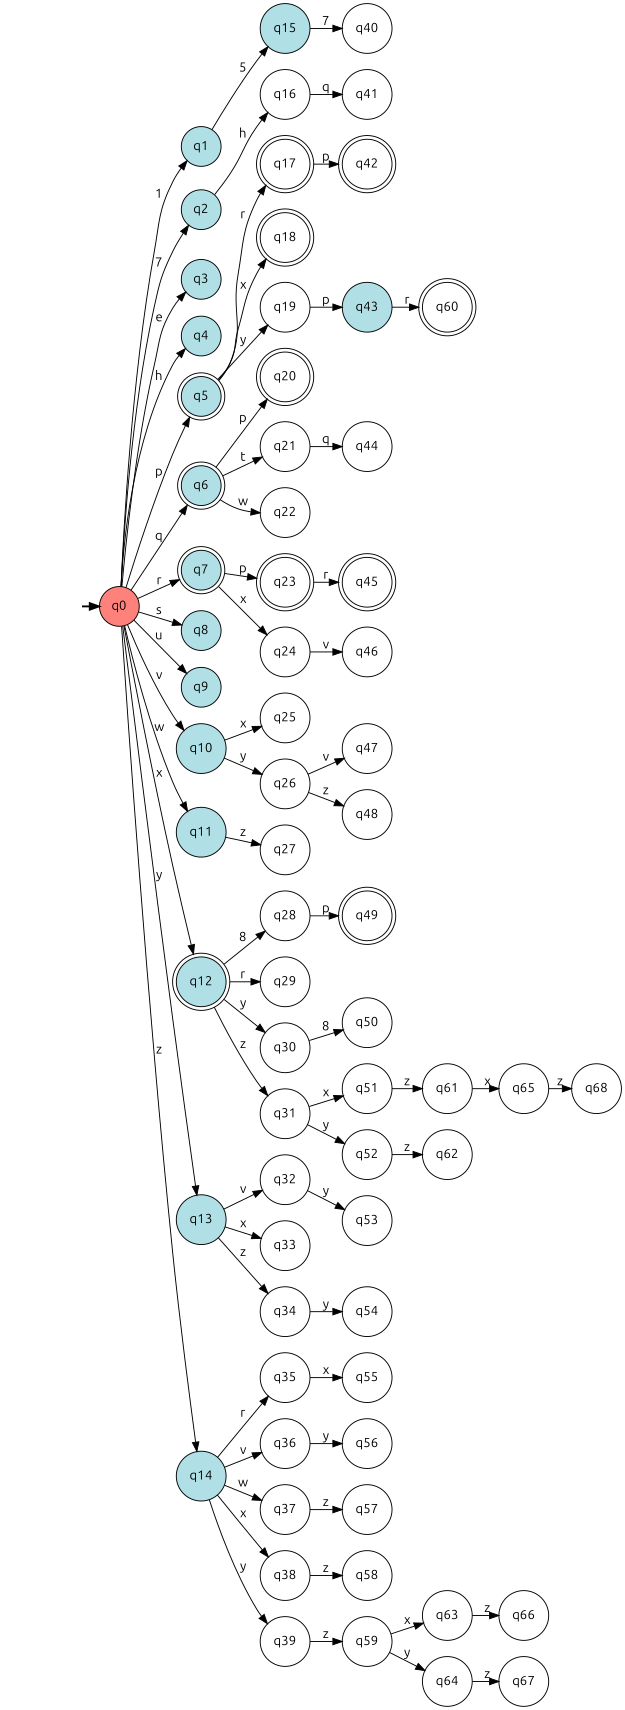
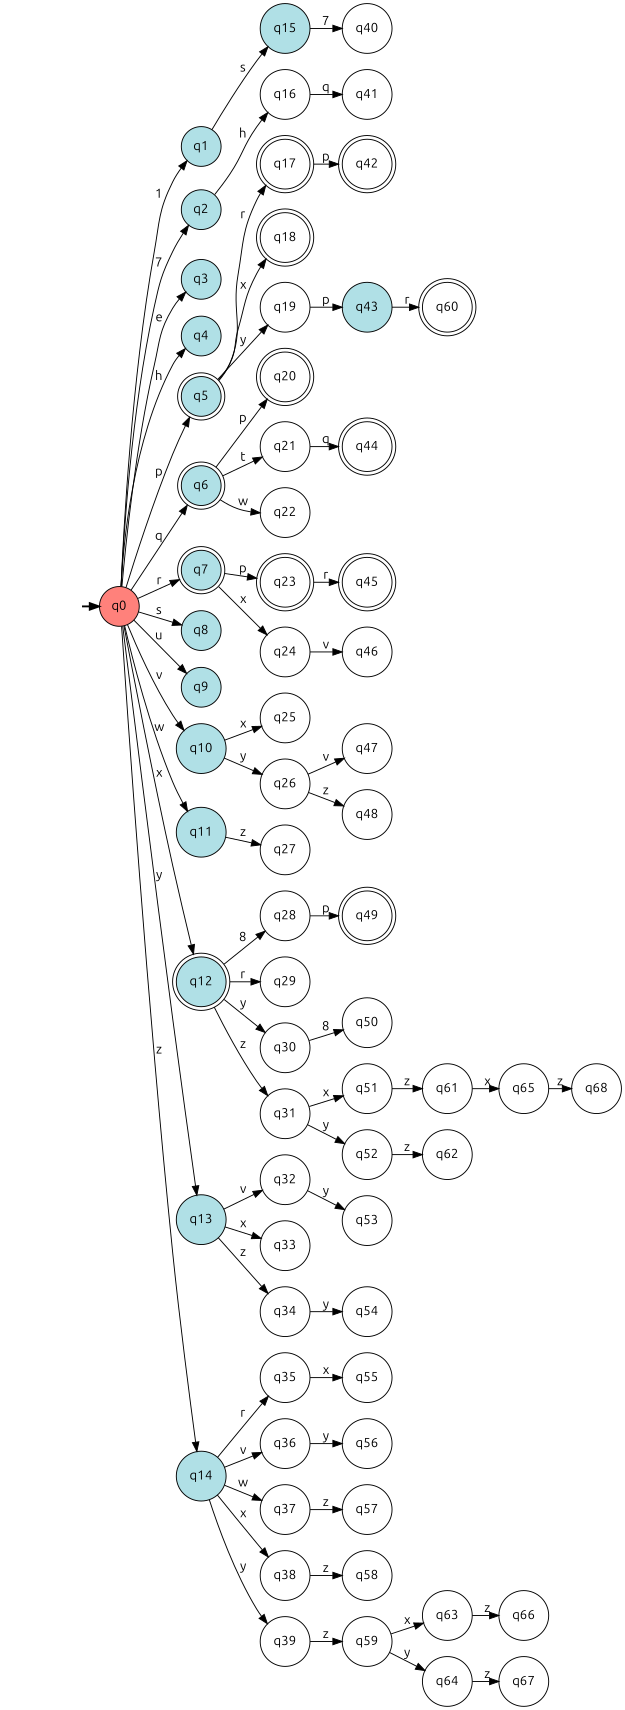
(243, 68) -> (243, 68)
(367, 447) -> (367, 447)
